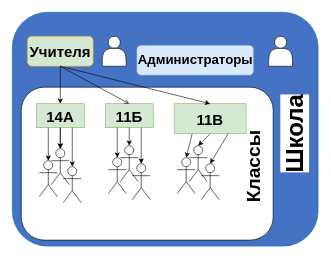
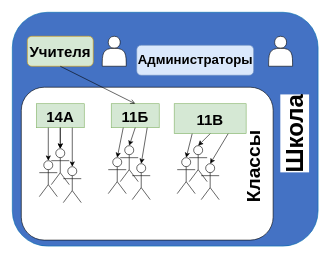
(176, 95) -> none
(60, 98) -> none
(129, 116) -> (135, 116)
